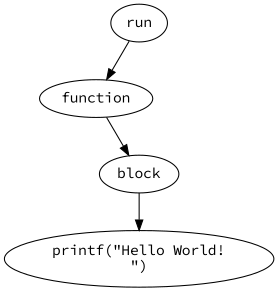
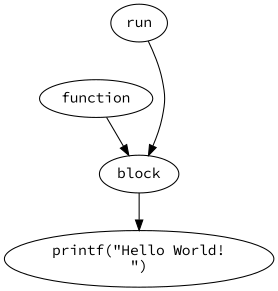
(121, 56) -> (164, 93)
